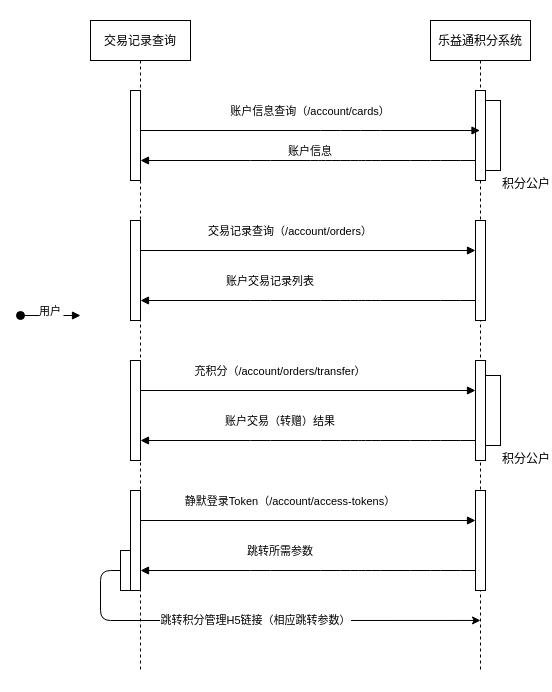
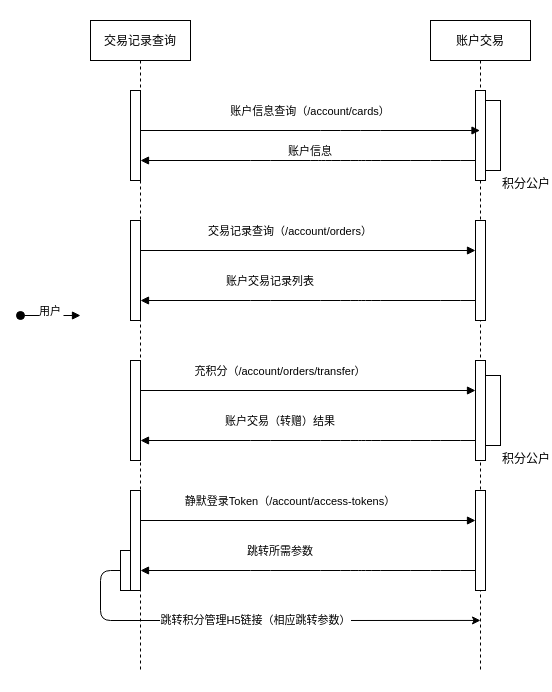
(480, 41) -> (480, 41)
